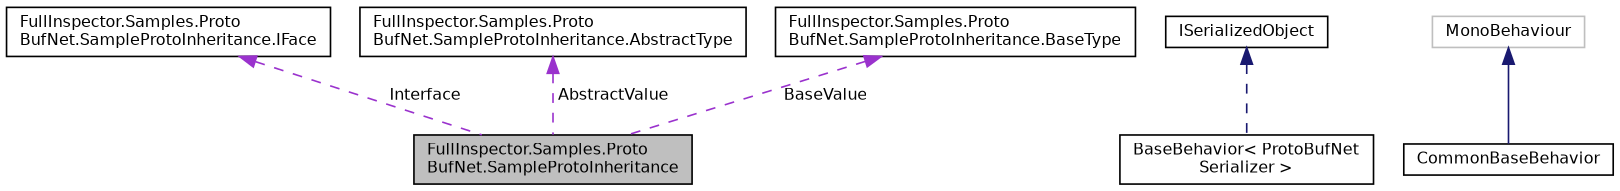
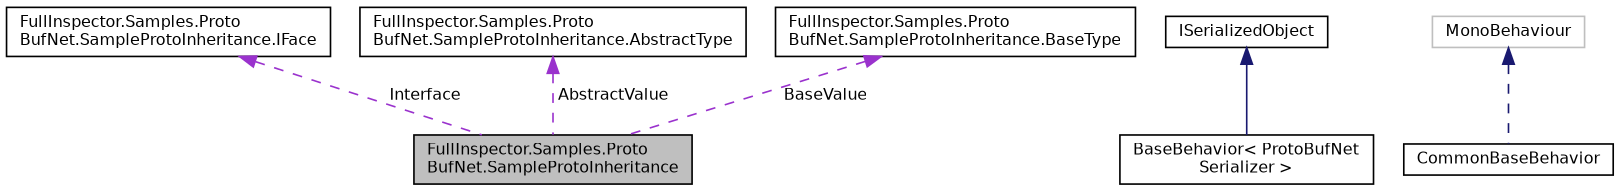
(1247, 100) -> (1247, 100)
(1508, 104) -> (1508, 104)
